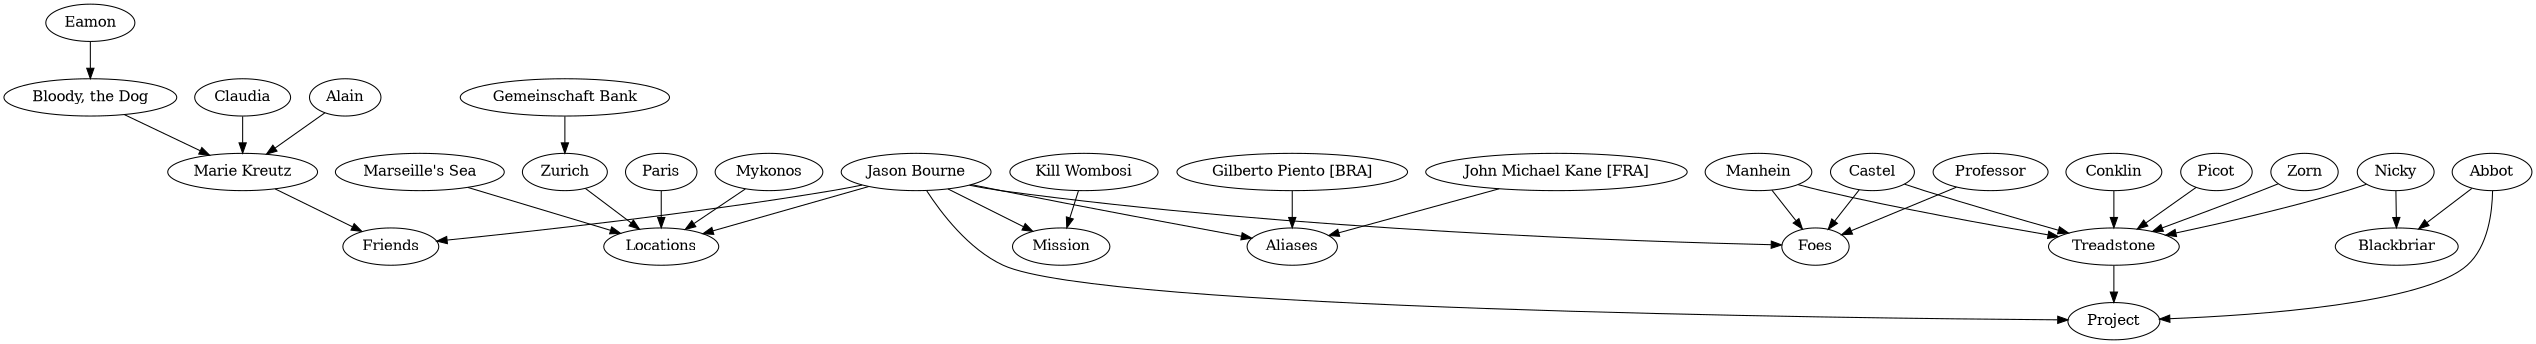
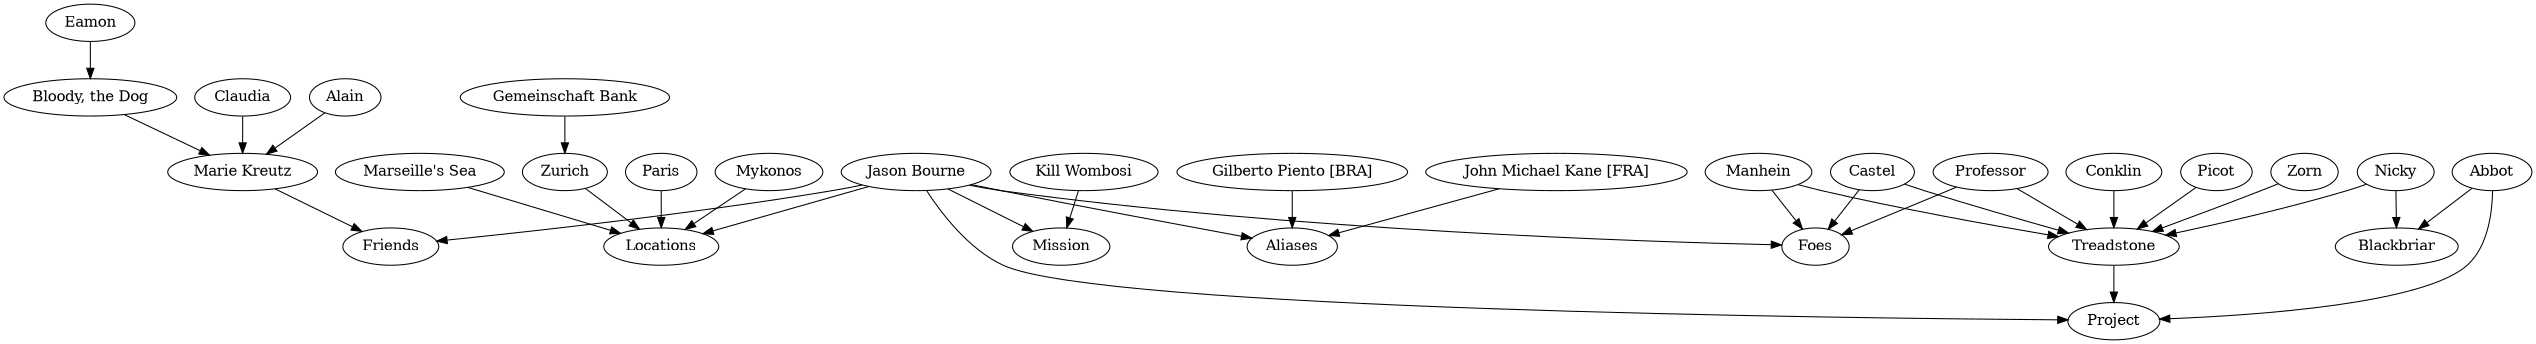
none -> (2047, 206)
